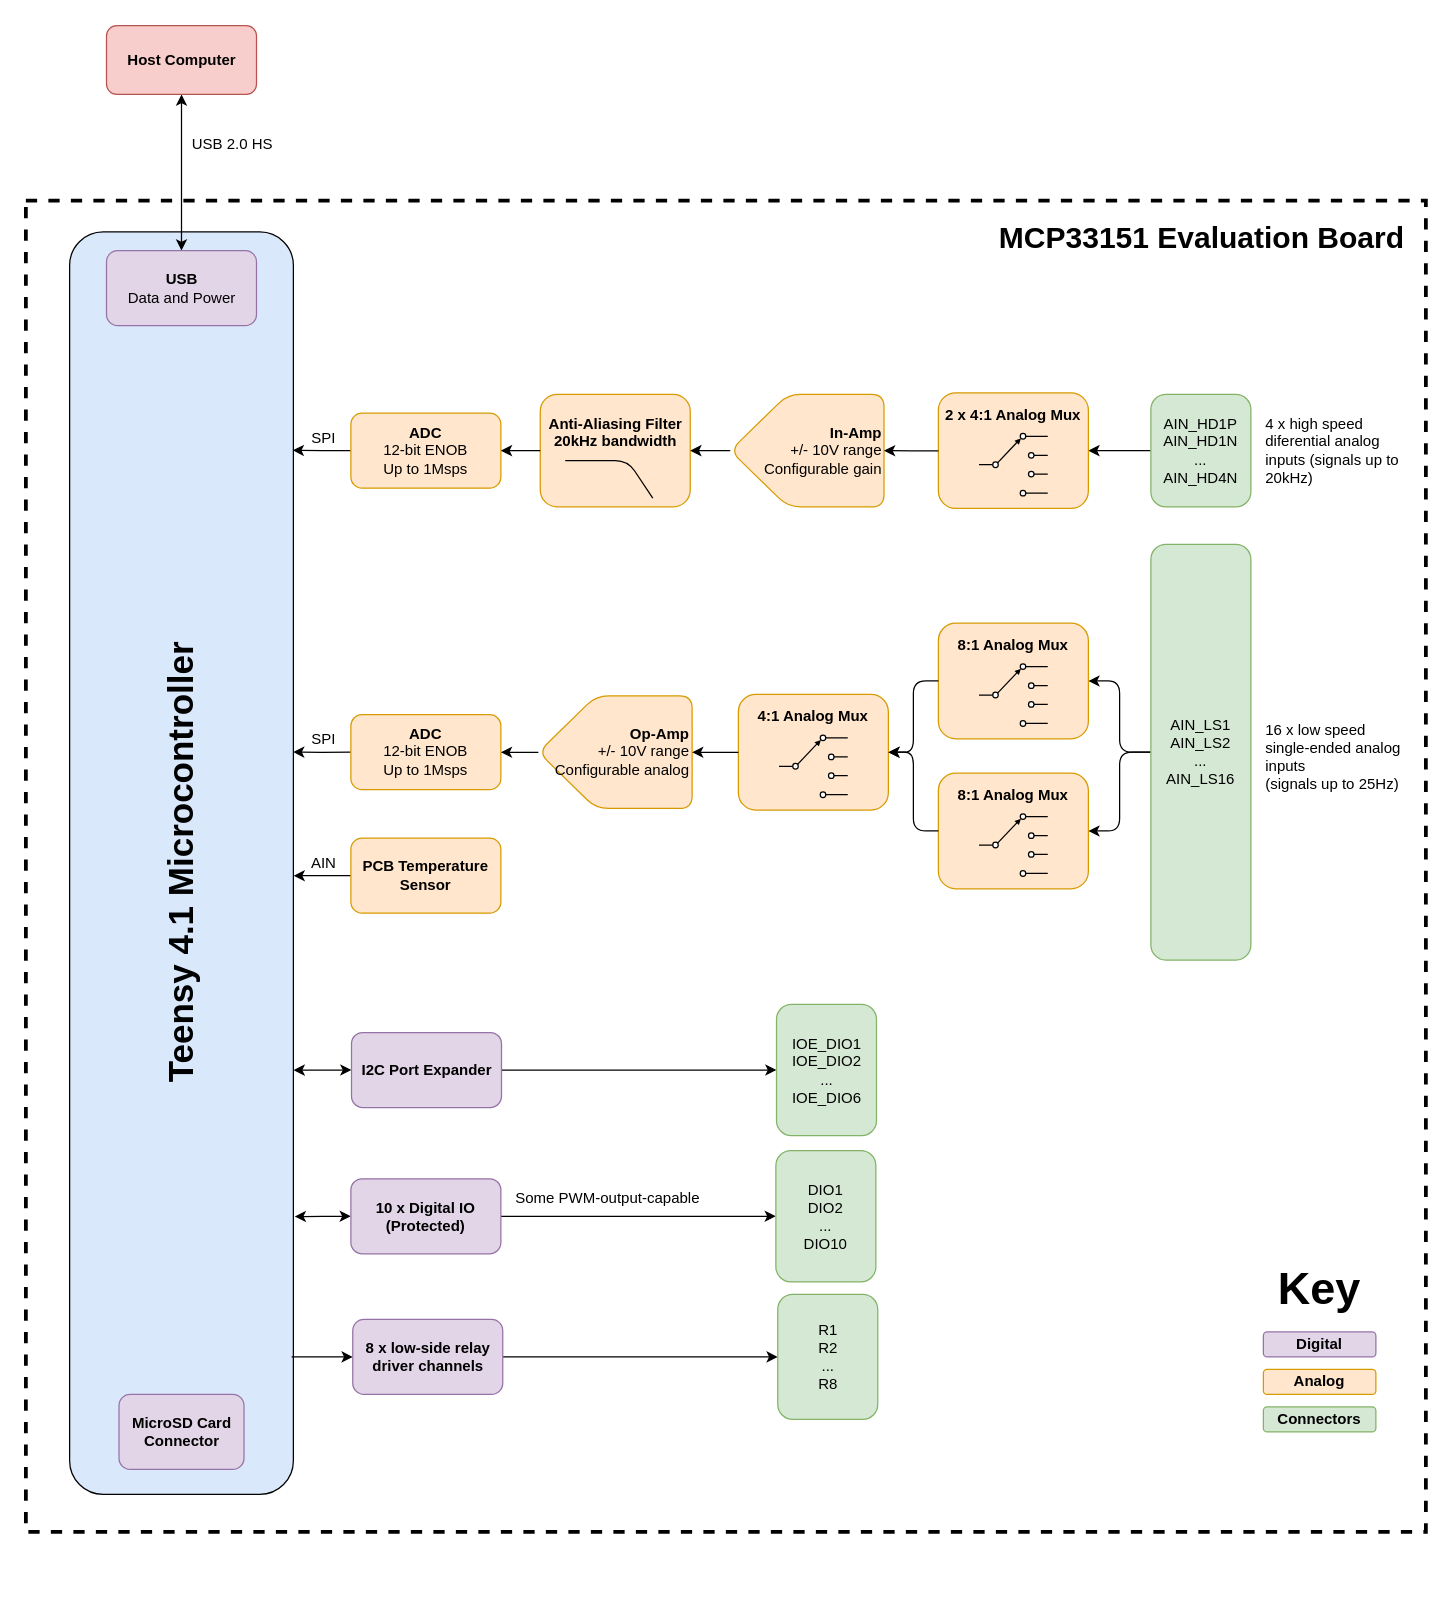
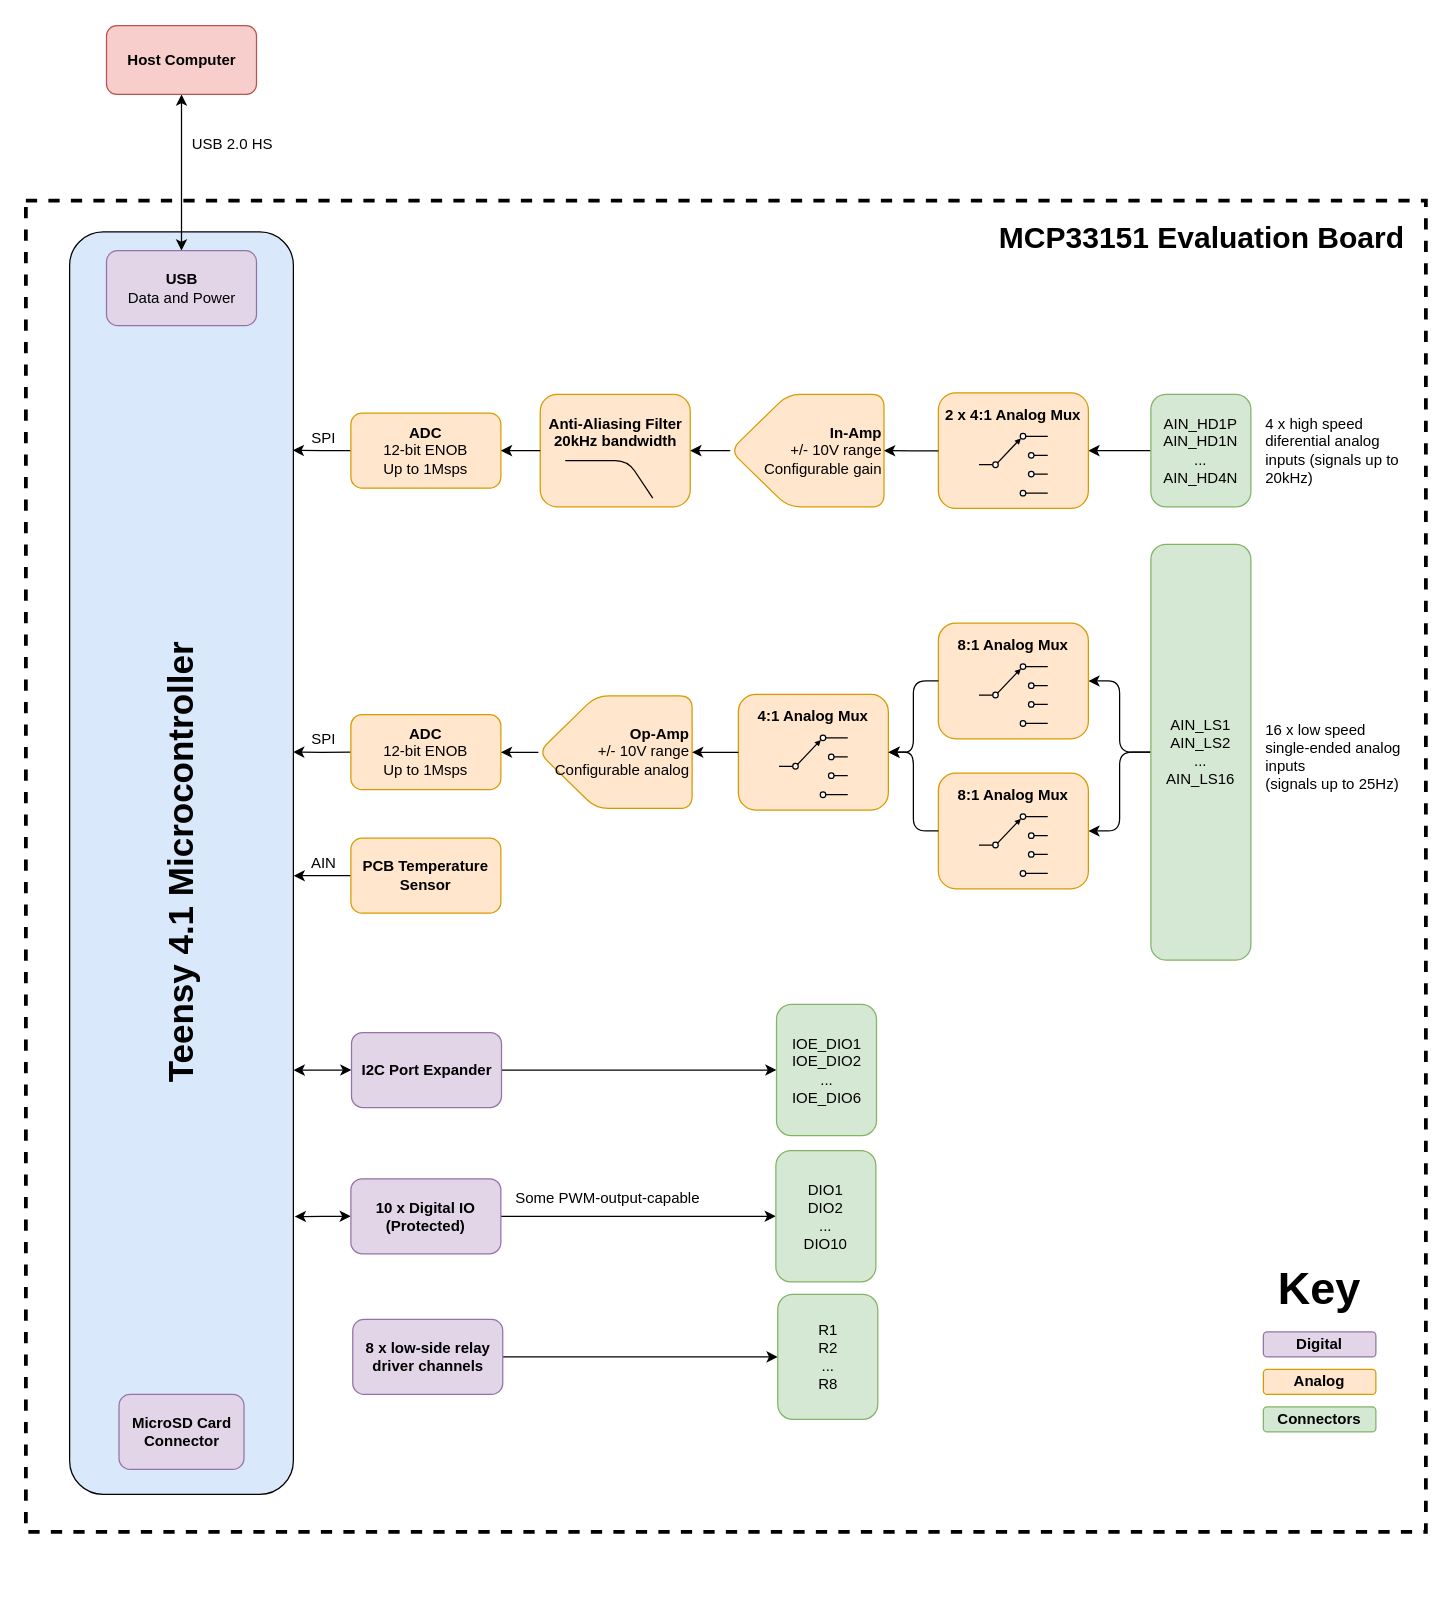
(318, 1357) -> none
